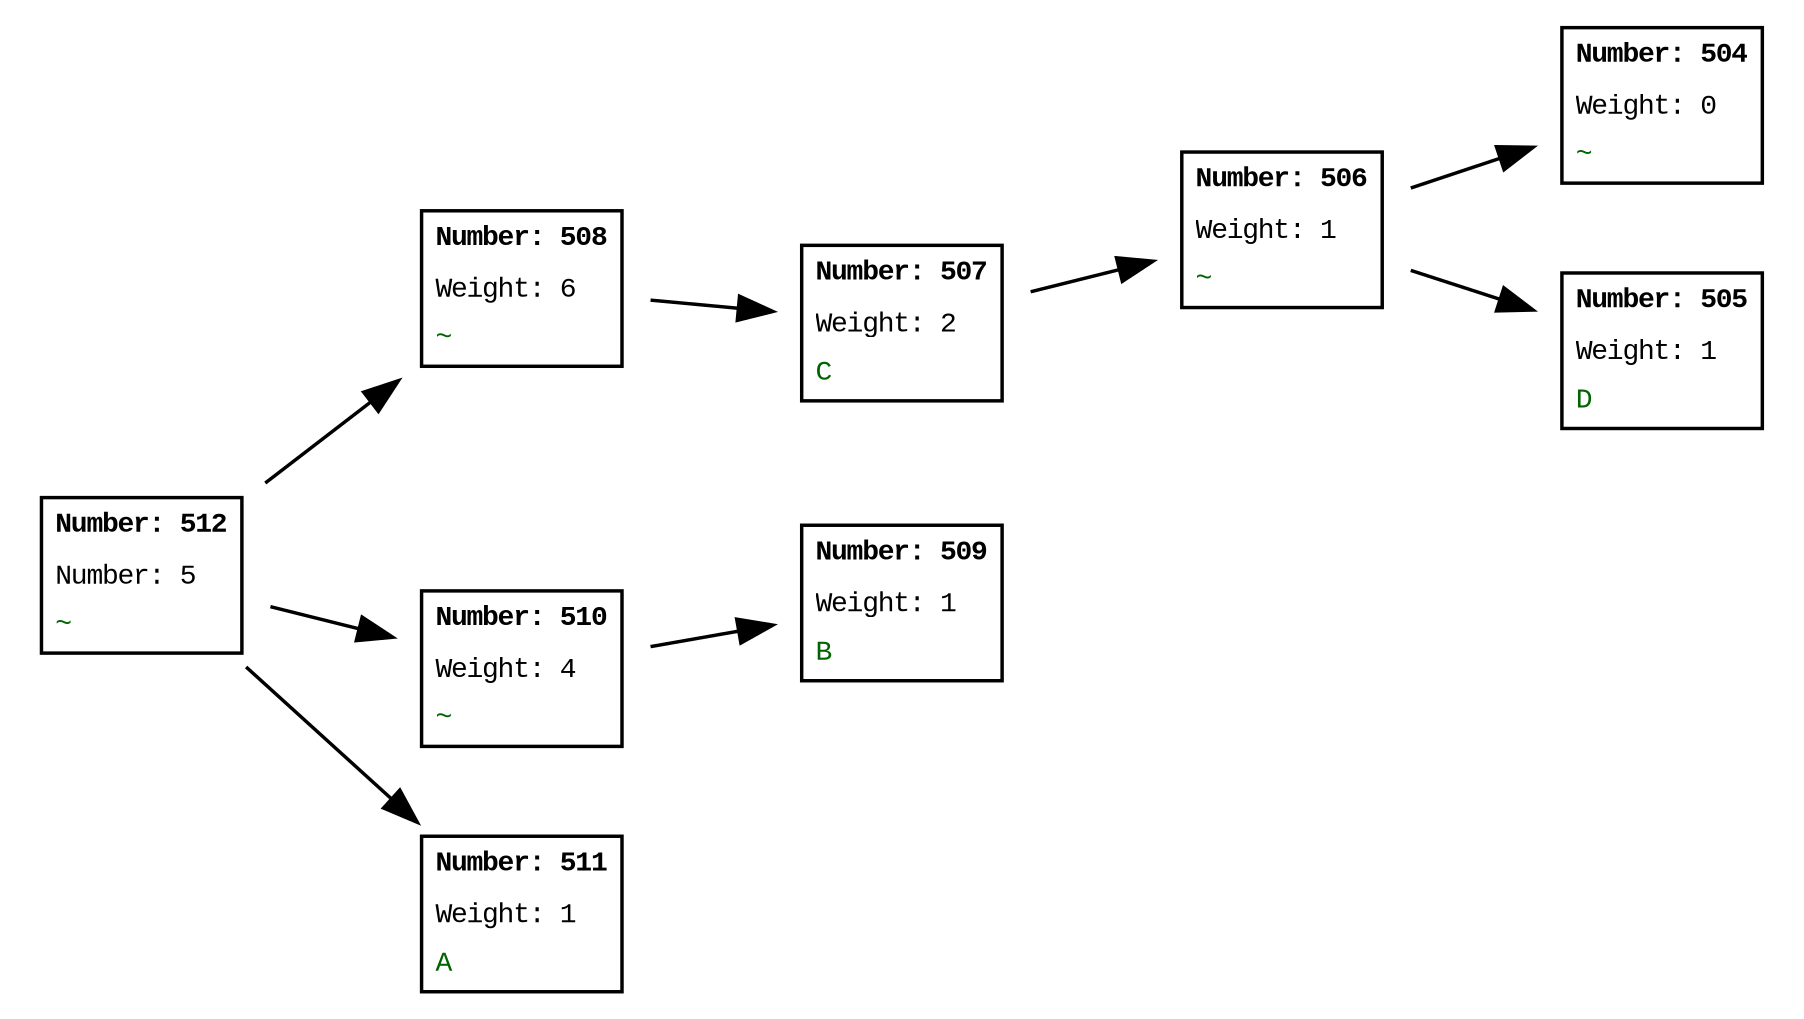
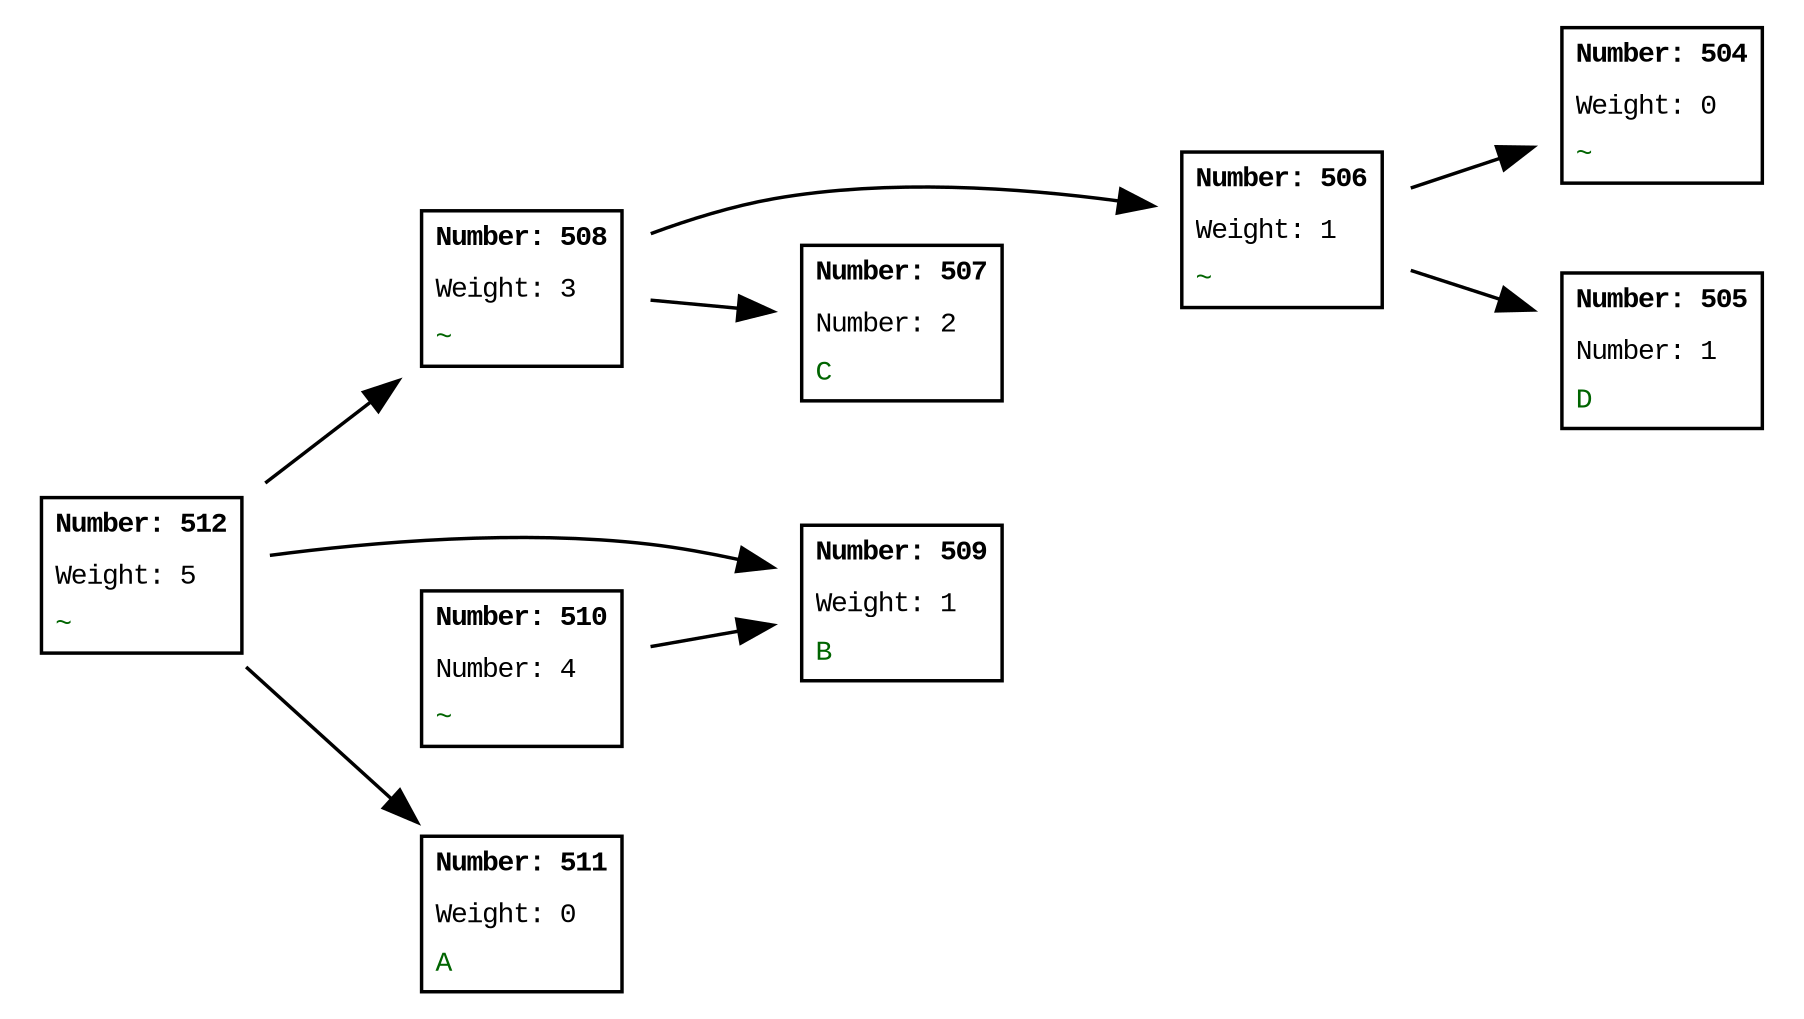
(1075, 281) -> (882, 188)
(506, 289) -> (506, 289)
(886, 323) -> (886, 323)
(1647, 351) -> (1647, 351)
(126, 575) -> (126, 575)
(315, 618) -> (505, 538)
(506, 669) -> (506, 669)
(506, 914) -> (506, 914)
